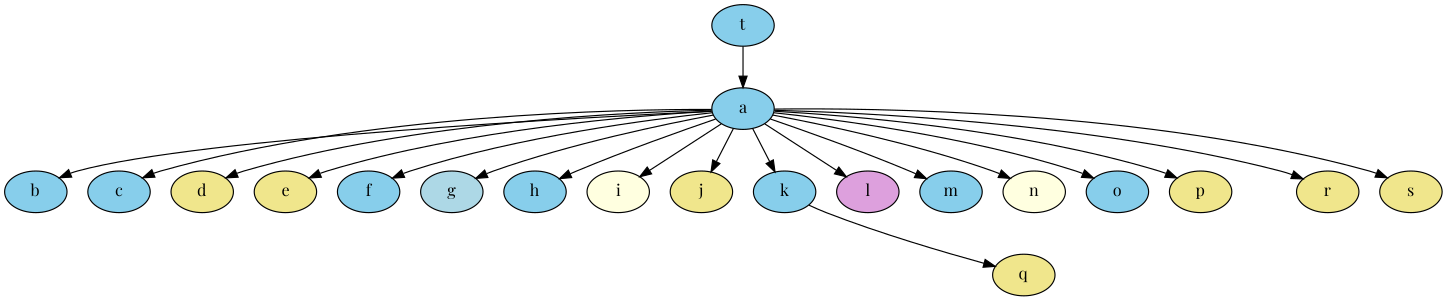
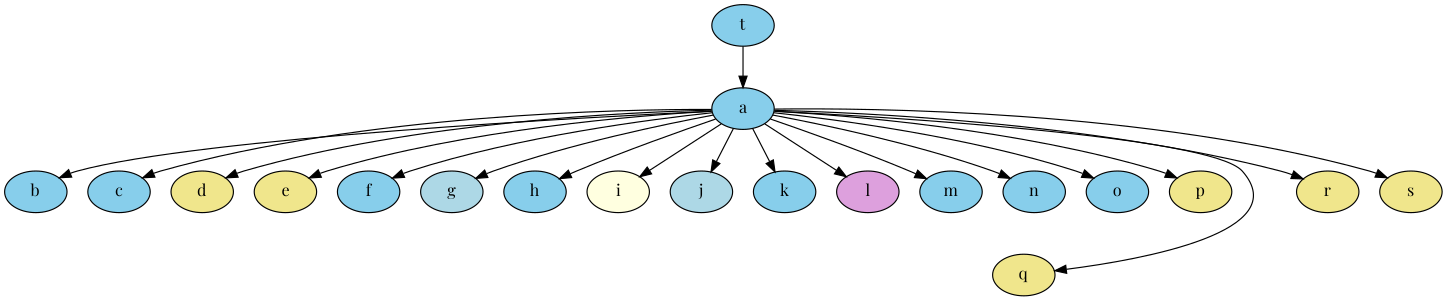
(701, 192) -> (701, 192)
(1034, 192) -> (1034, 192)
(896, 237) -> (1245, 176)
